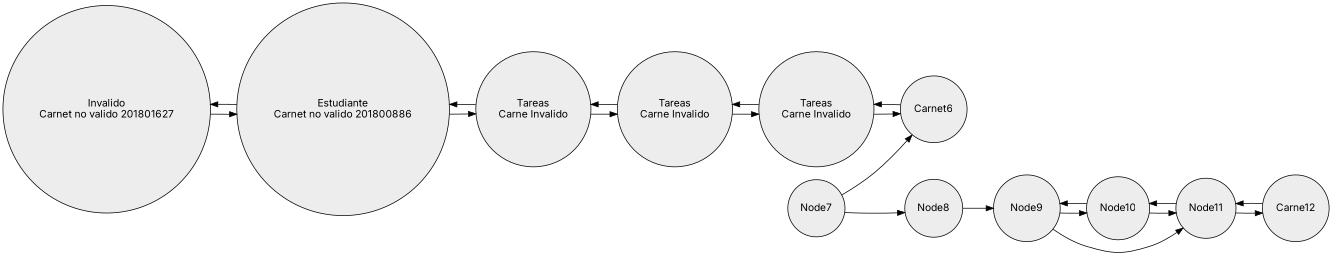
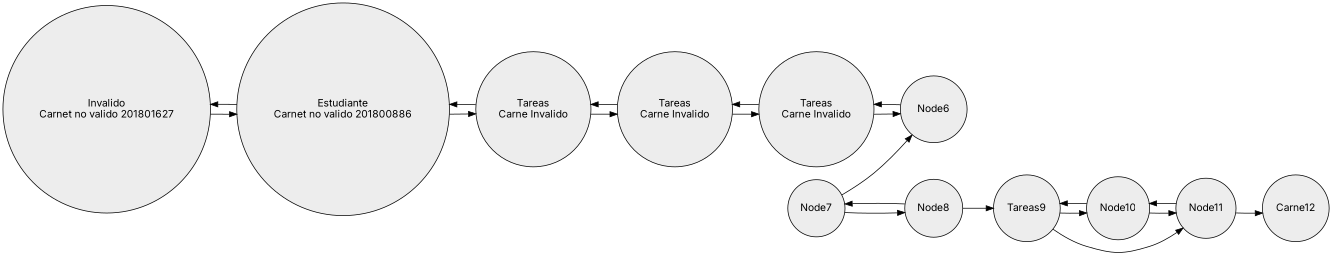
(934, 109) -> (934, 109)
none -> (879, 203)
(1253, 203) -> none
(1027, 208) -> (1027, 208)
